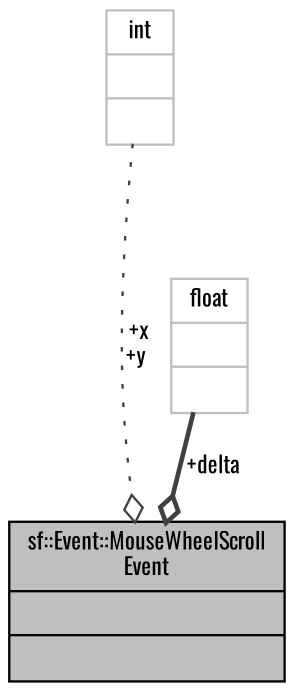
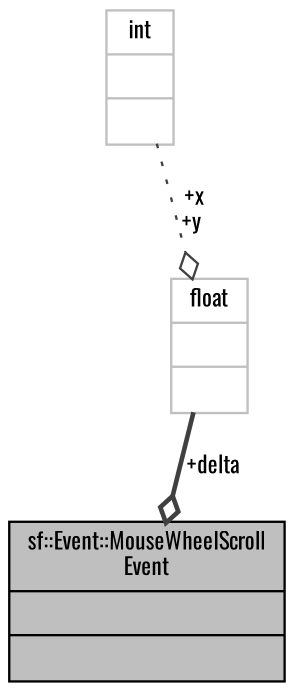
(122, 319) -> (171, 198)
